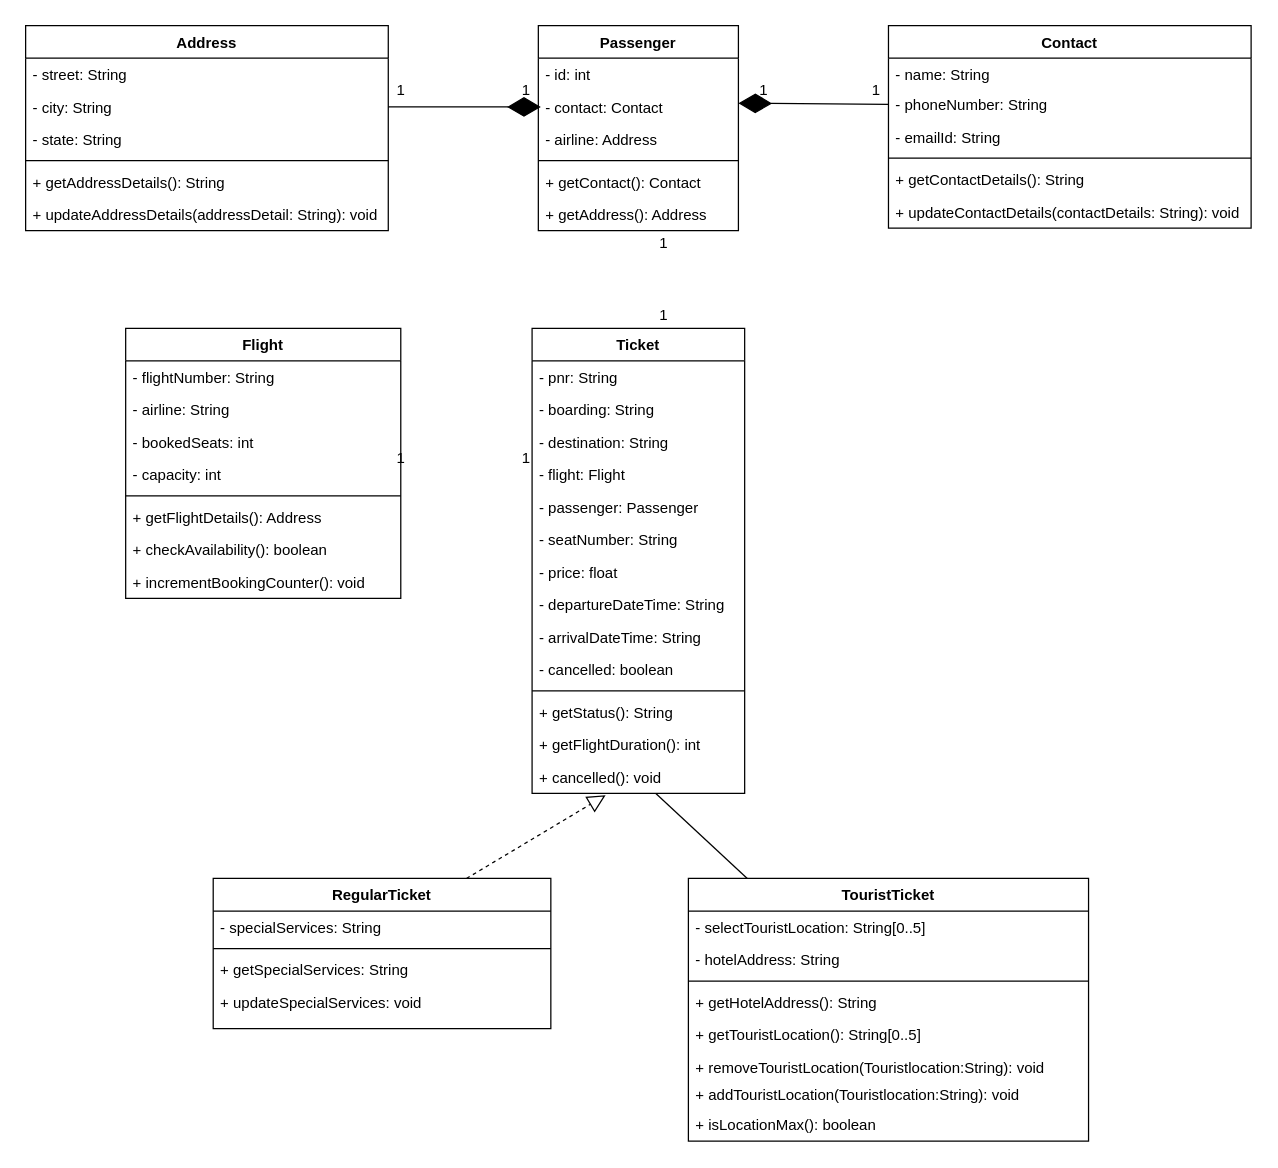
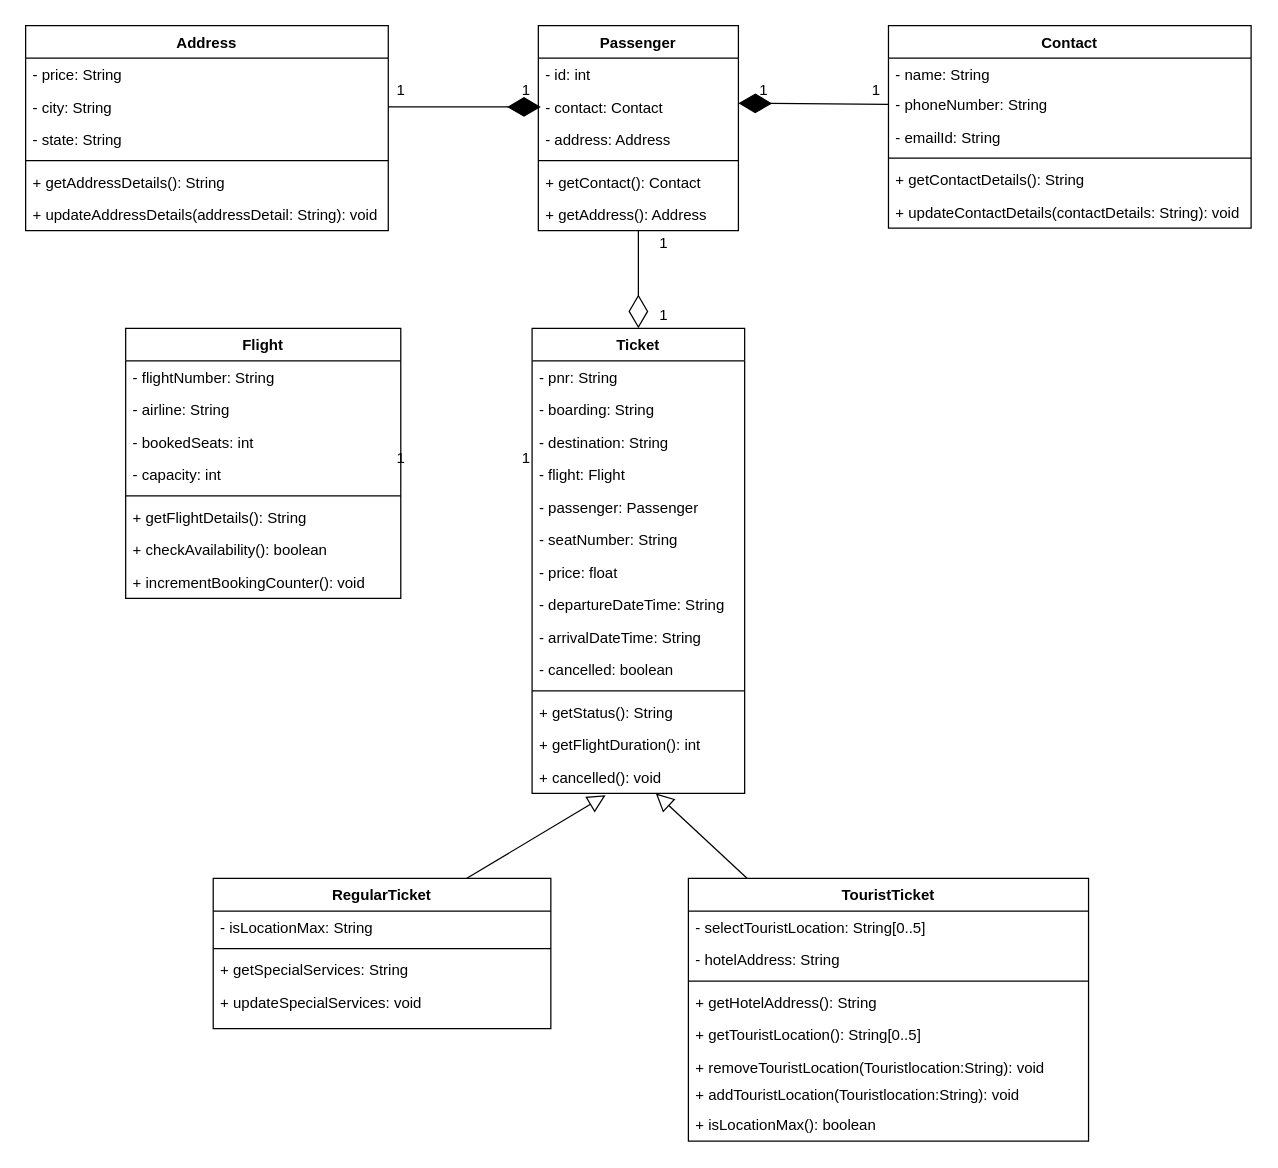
(92, 75) -> (86, 75)
(609, 140) -> (615, 140)
none -> (638, 264)
(241, 518) -> (235, 518)
(664, 801) -> (669, 806)
(529, 841) -> (529, 841)
(311, 928) -> (305, 928)
